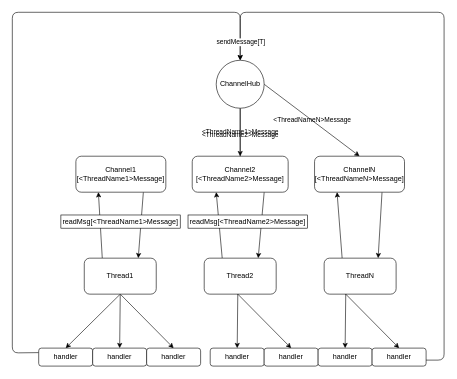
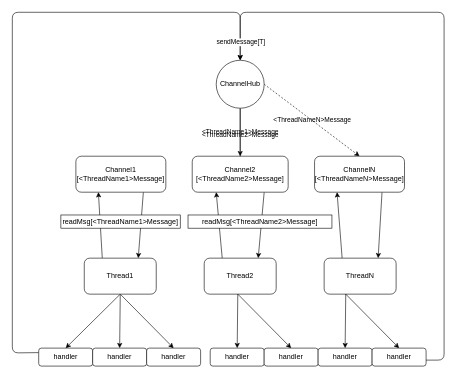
(286, 101) -> (286, 101)
(248, 222) -> (260, 222)
